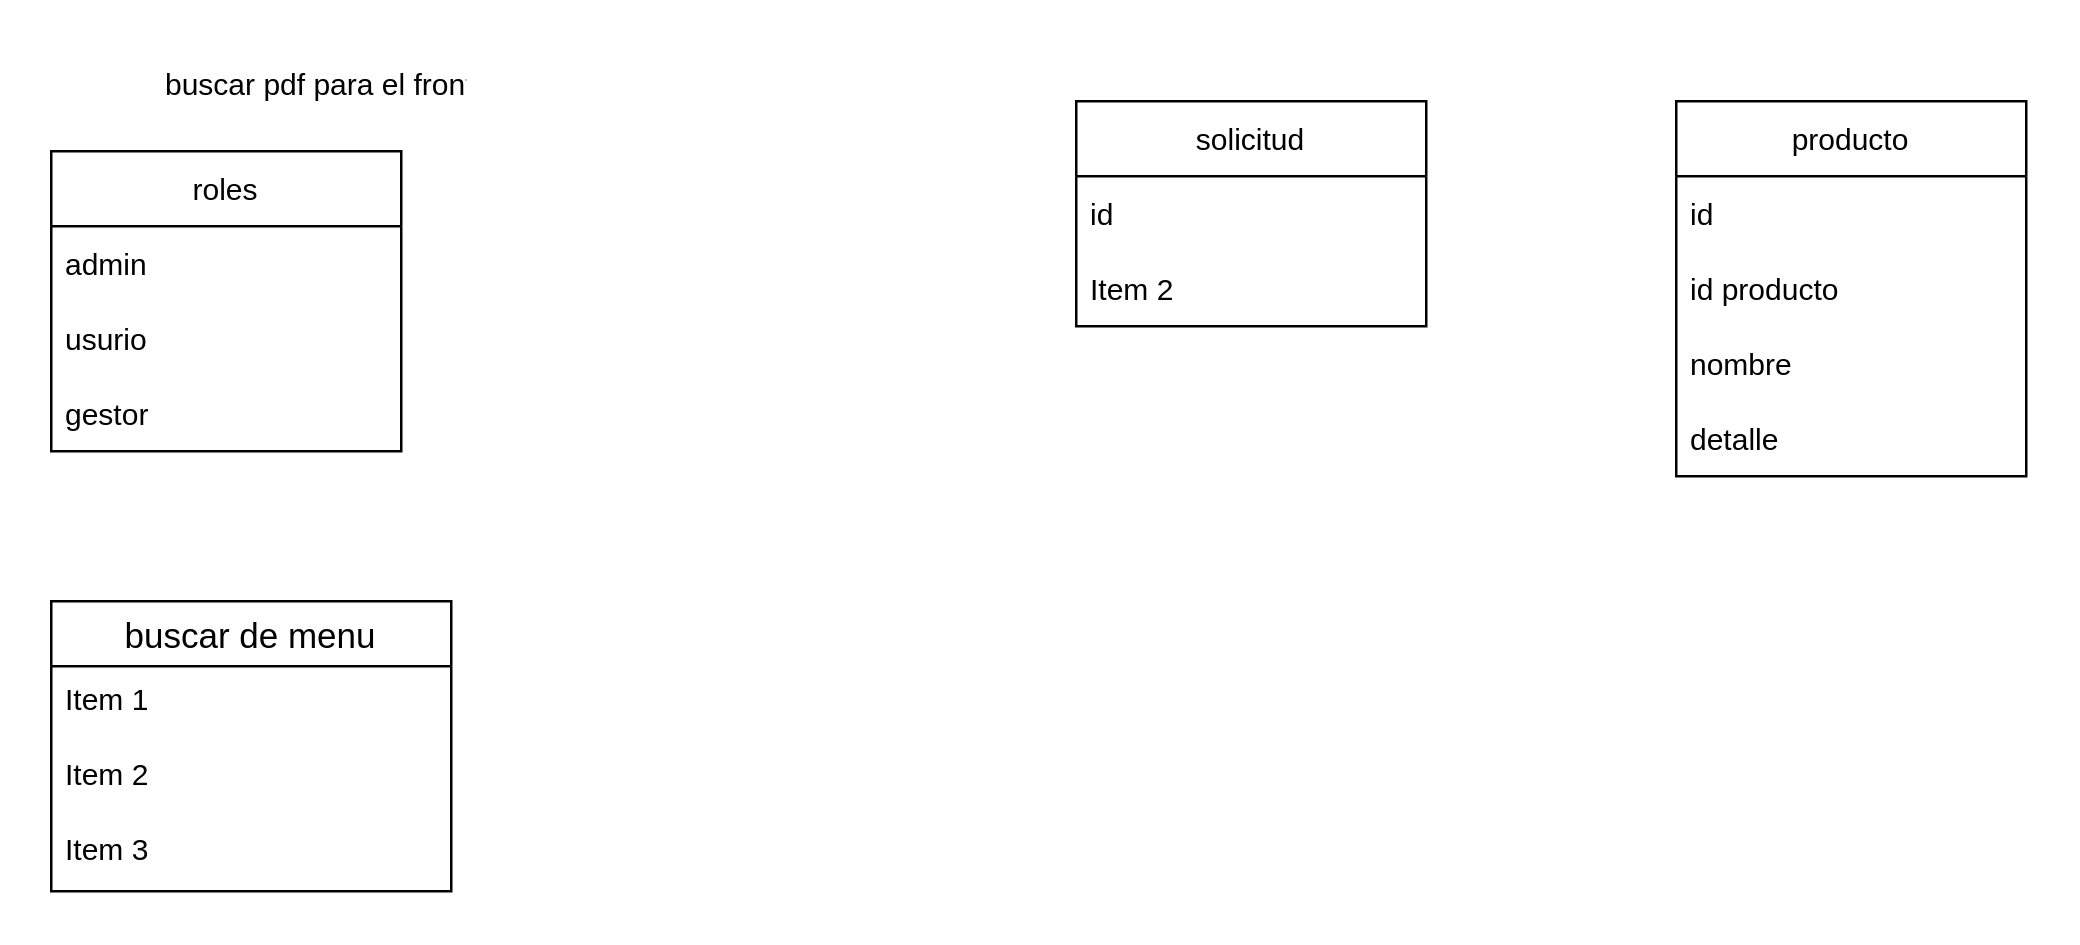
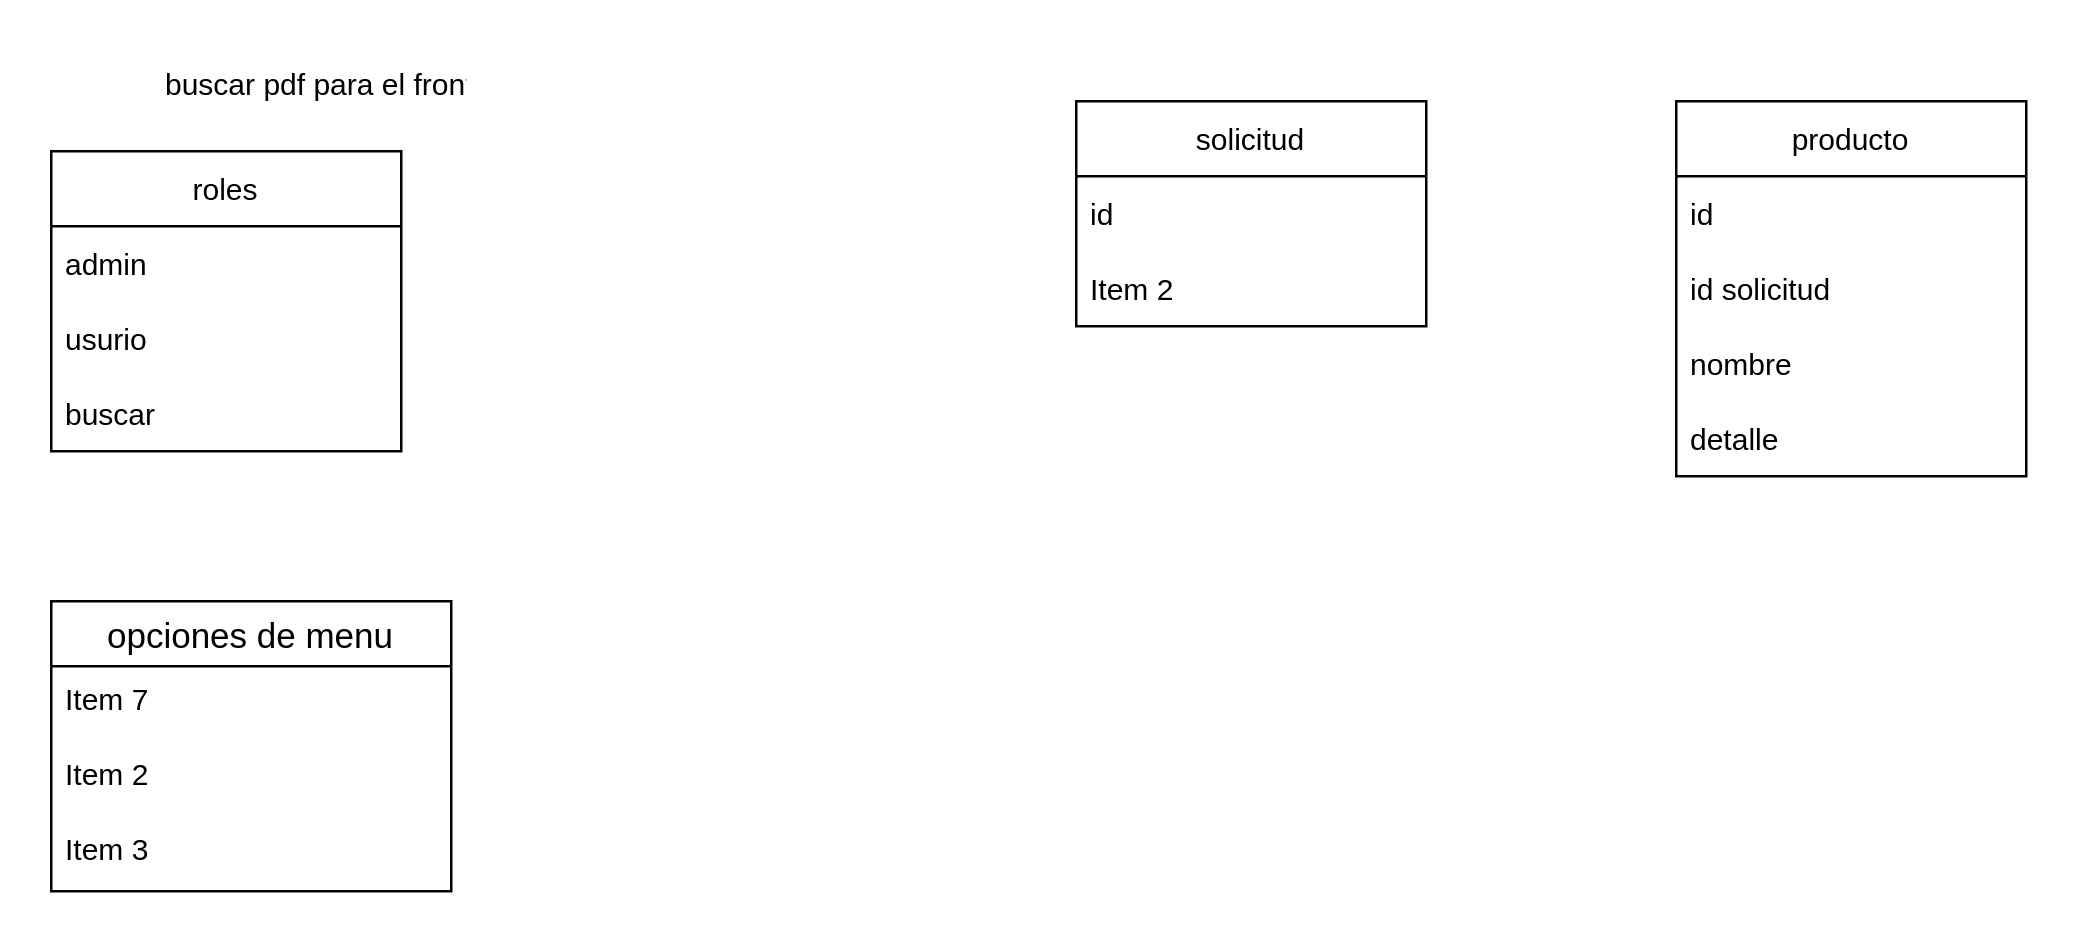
(1775, 290) -> (1771, 290)
(115, 415) -> (115, 415)
(250, 636) -> (250, 636)
(112, 700) -> (112, 700)
